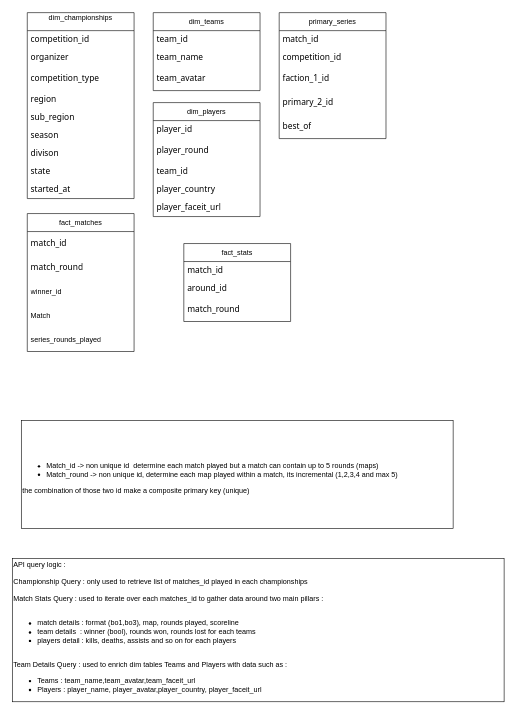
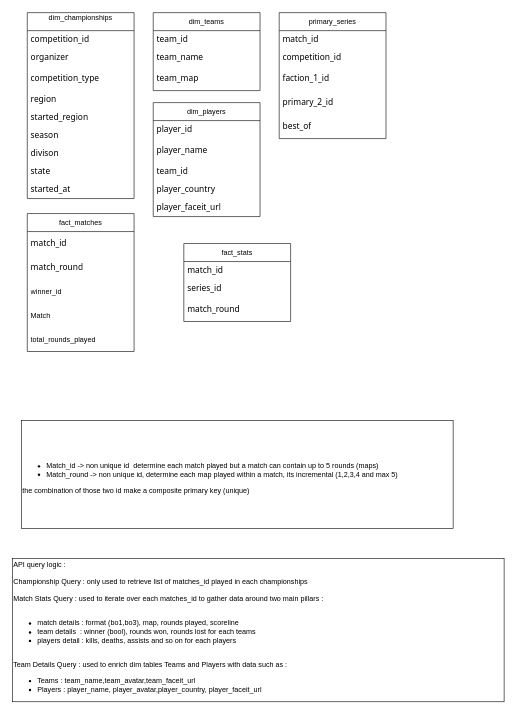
(179, 78) -> (173, 78)
(50, 117) -> (58, 117)
(180, 150) -> (178, 150)
(205, 288) -> (204, 288)
(69, 339) -> (67, 339)
